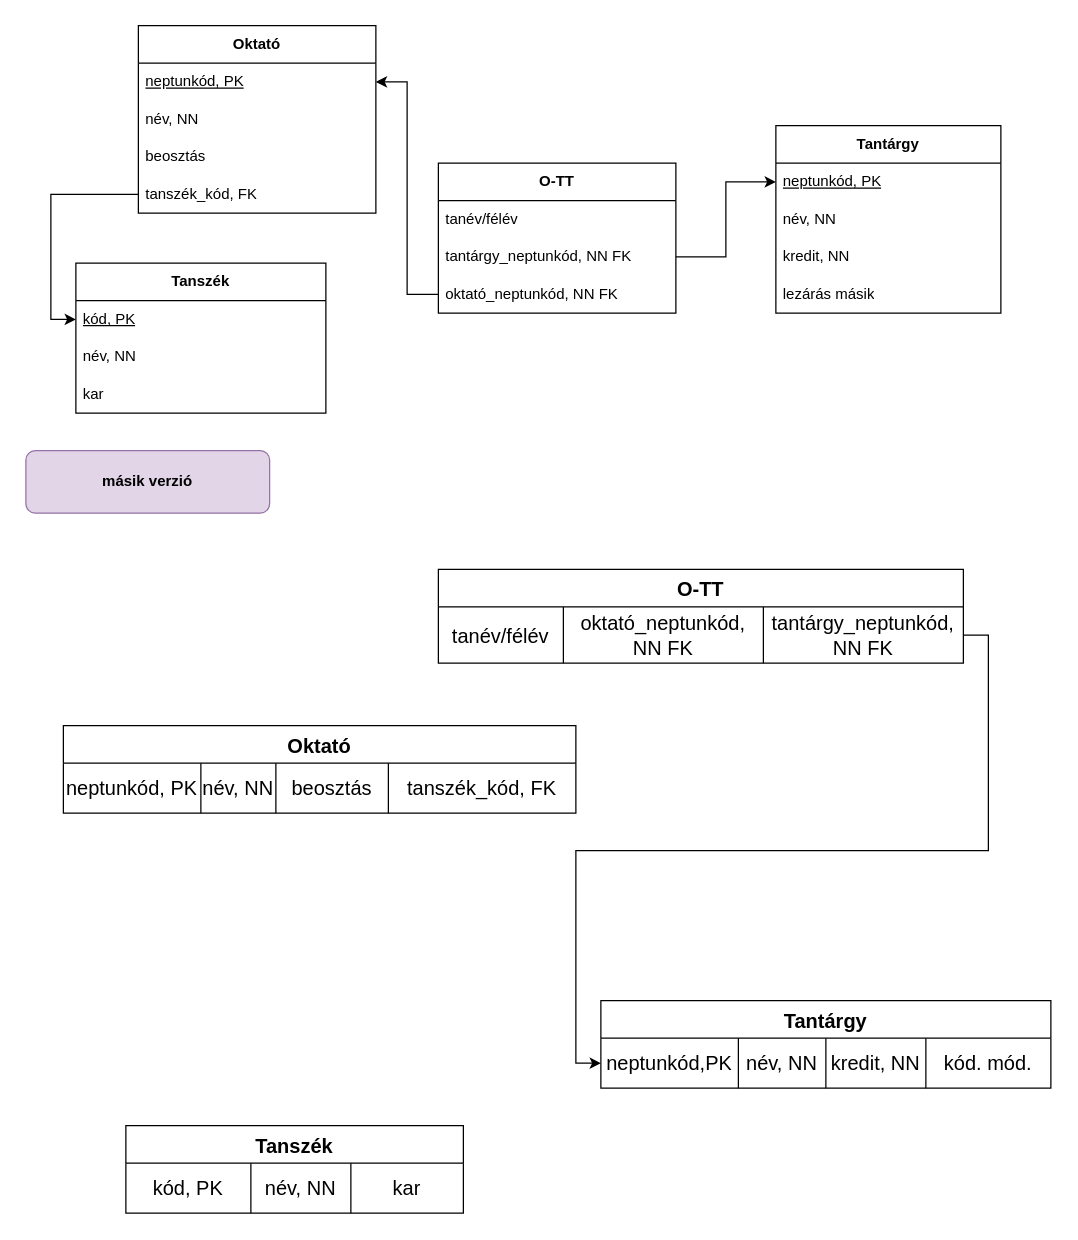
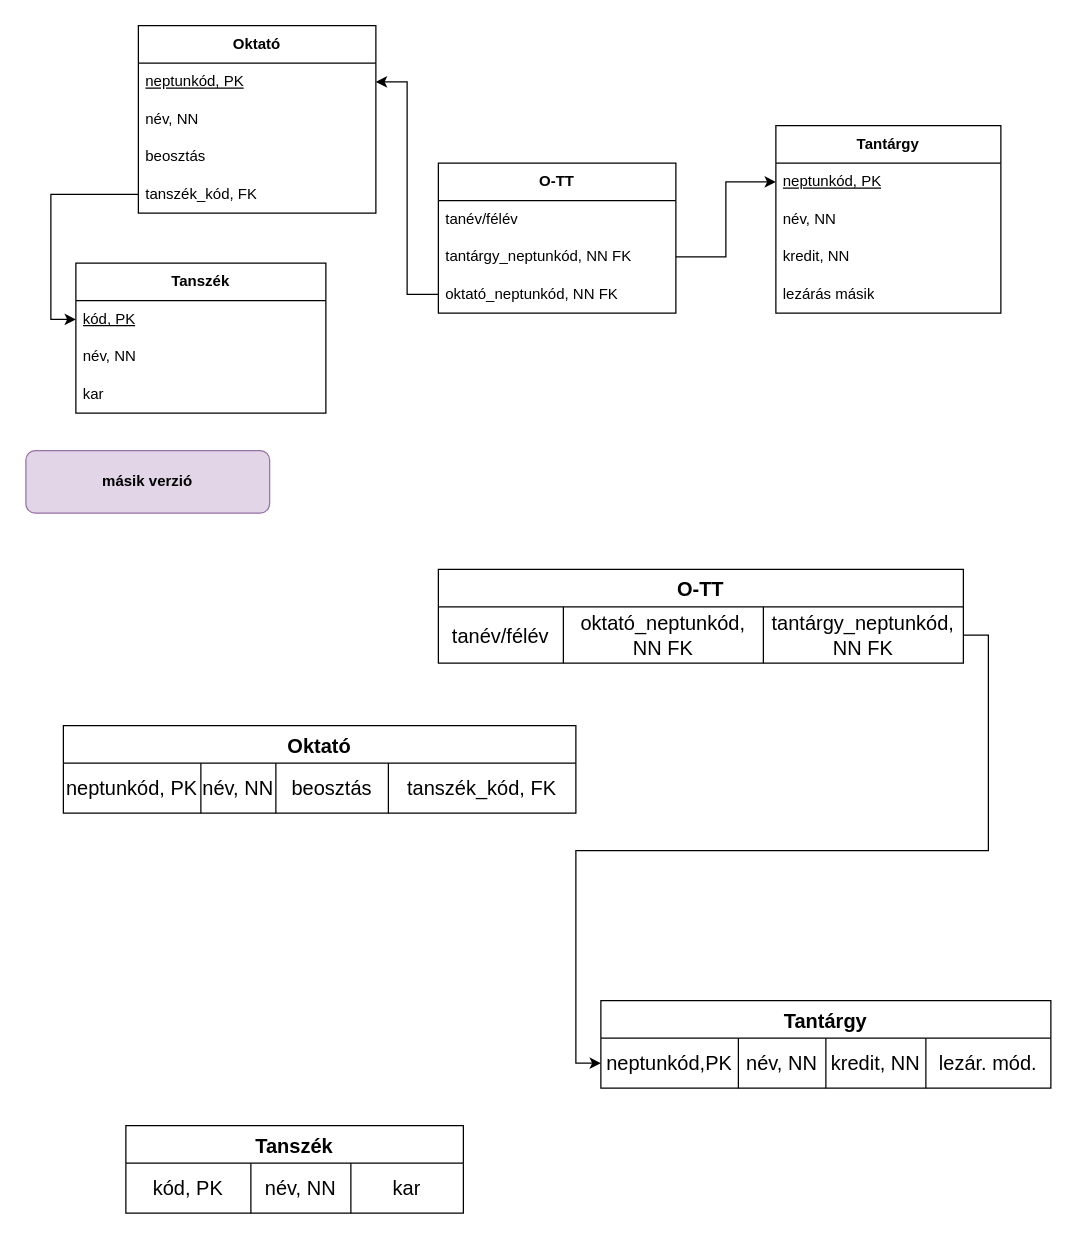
(988, 1063) -> (988, 1063)
